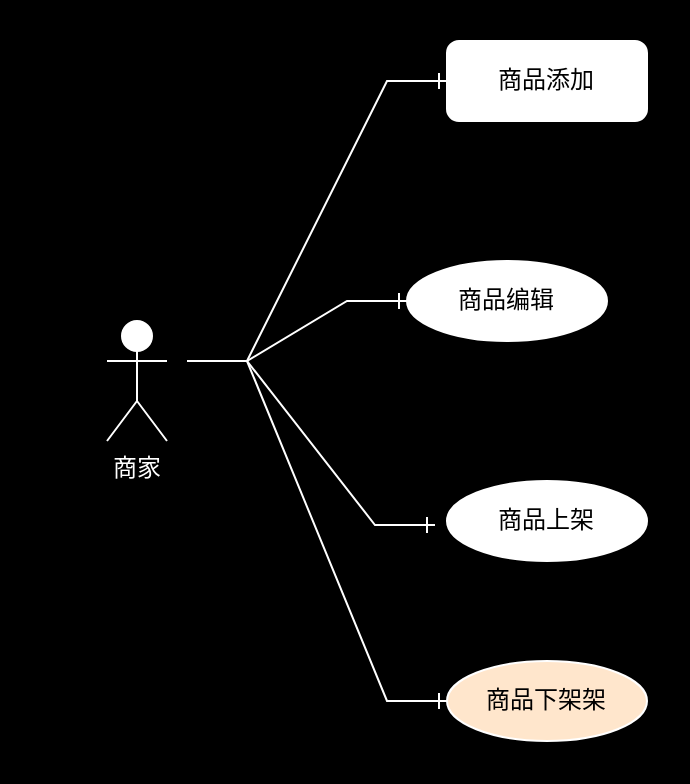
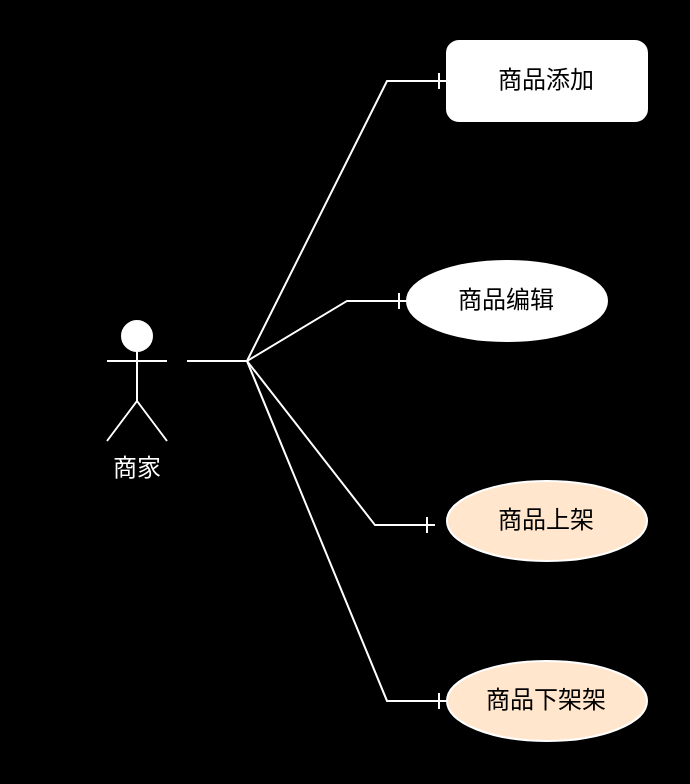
(547, 521) -> (547, 521)
